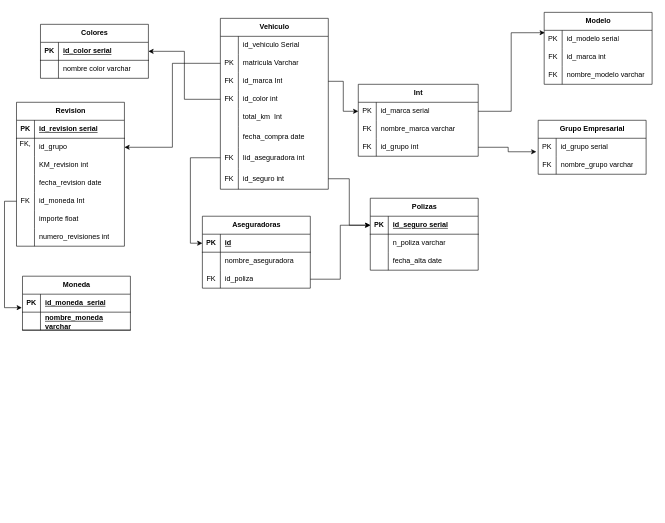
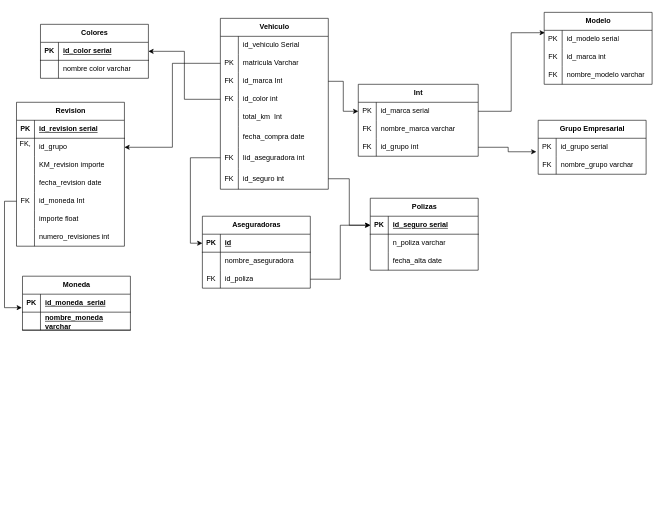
(66, 165) -> (74, 165)
